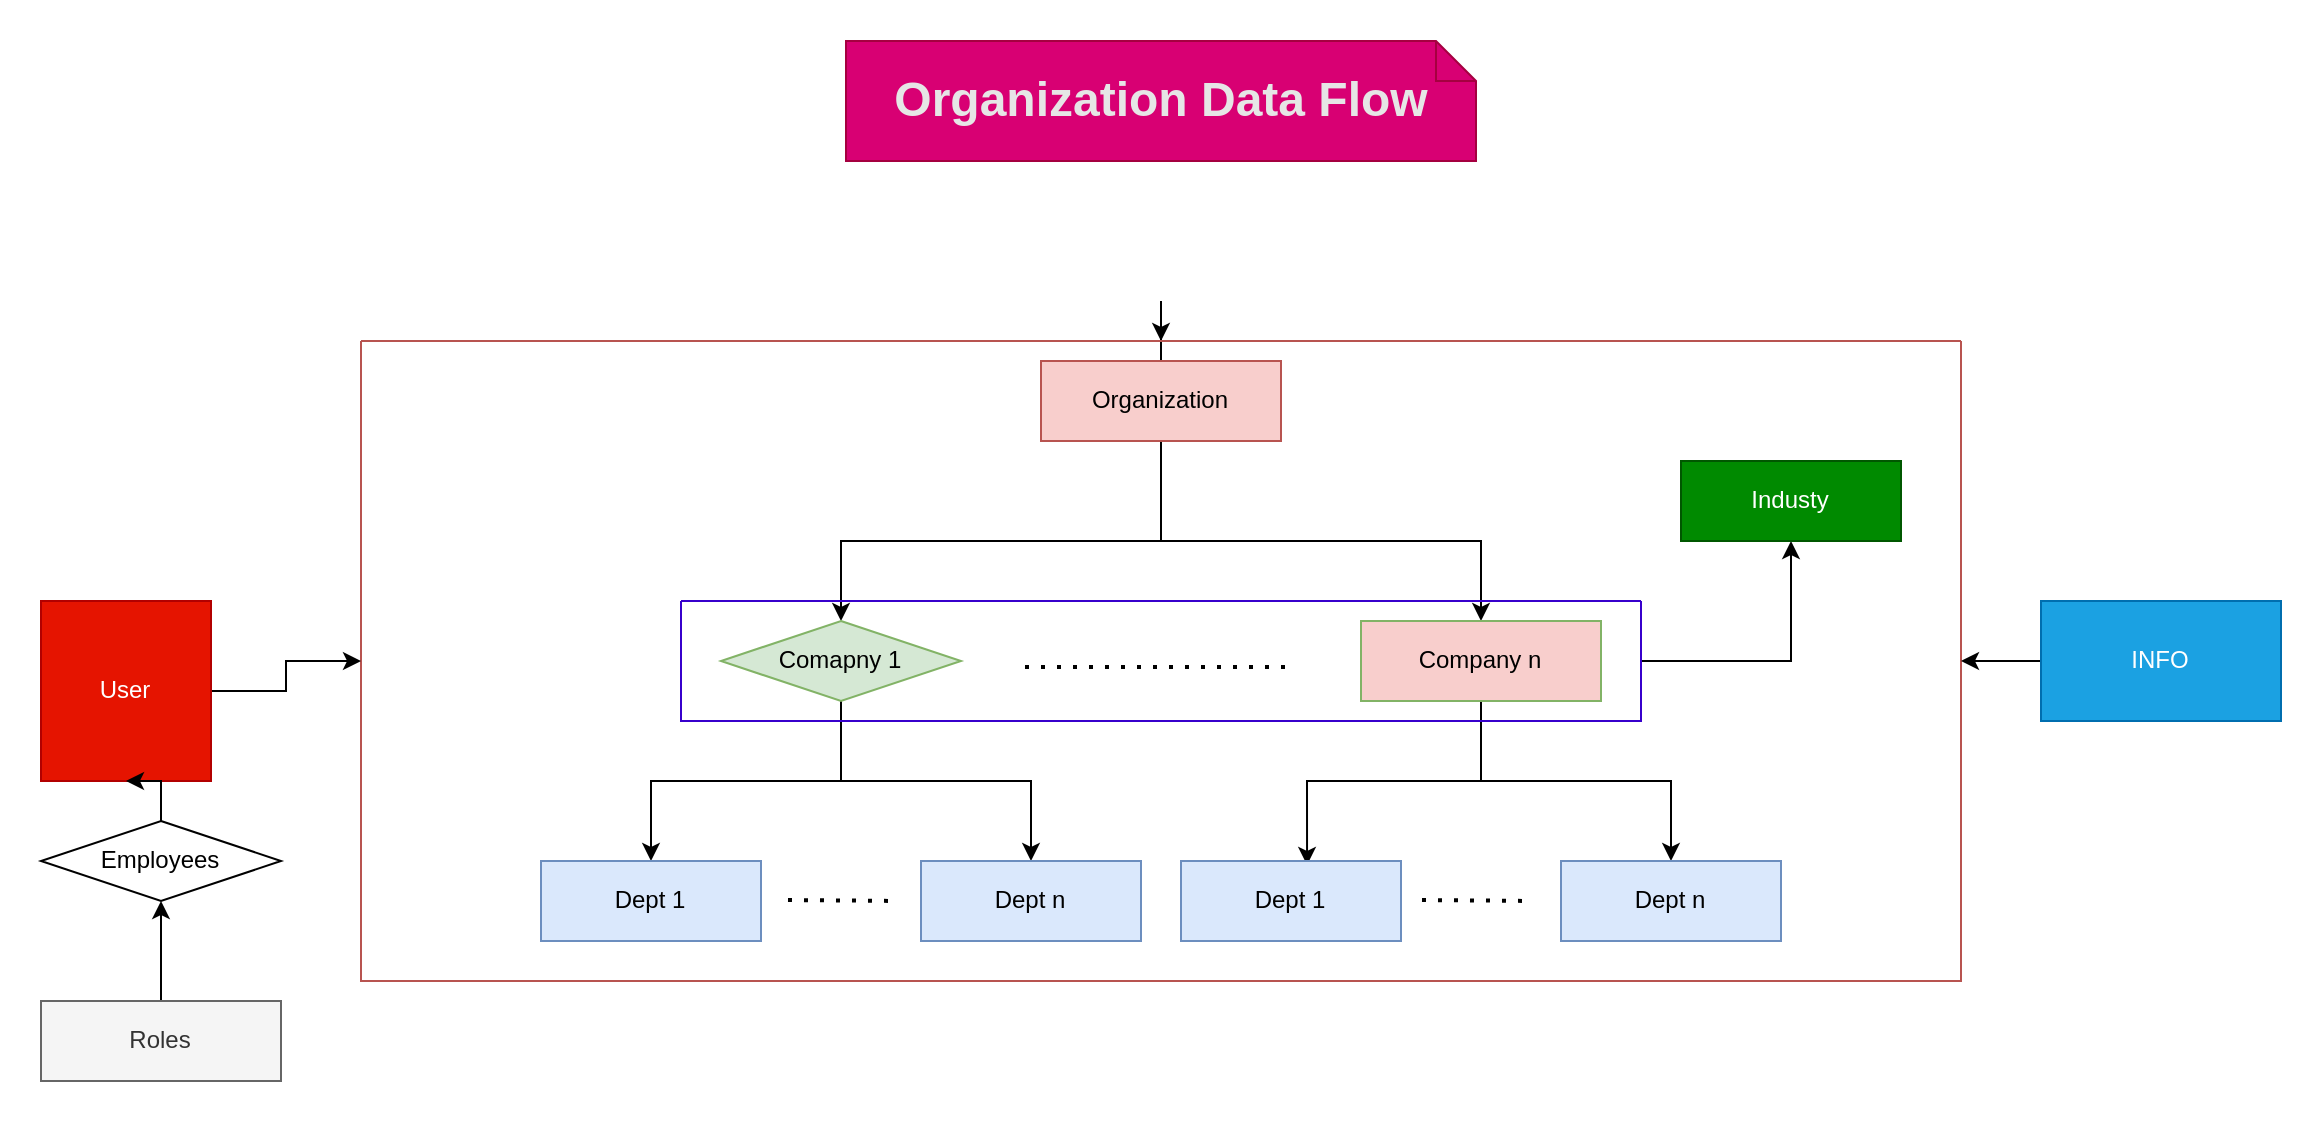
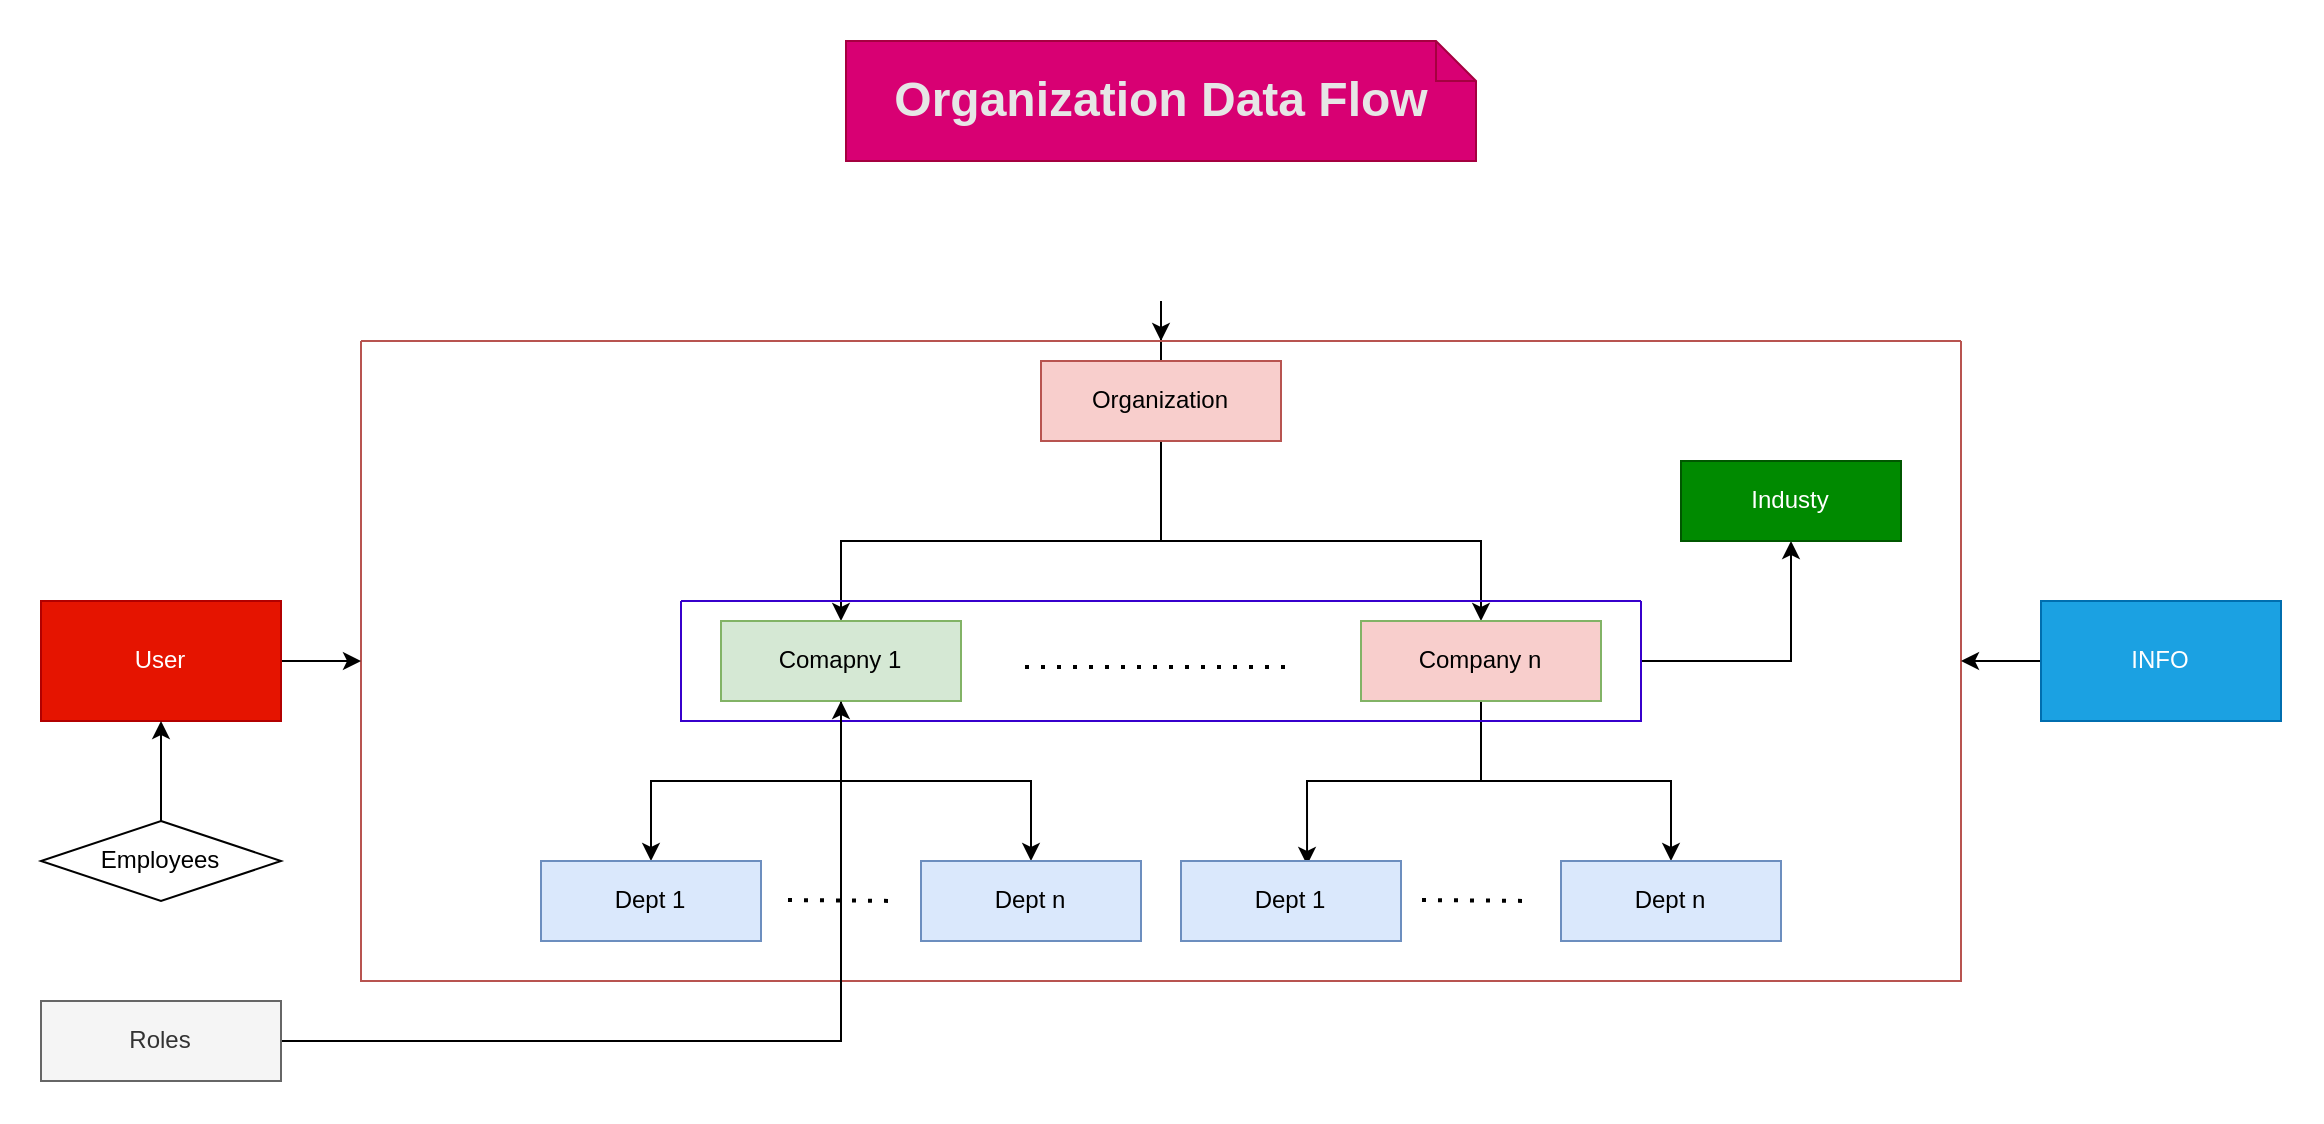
(841, 661) -> (841, 661)
(126, 691) -> (161, 661)
(161, 958) -> (689, 1041)
